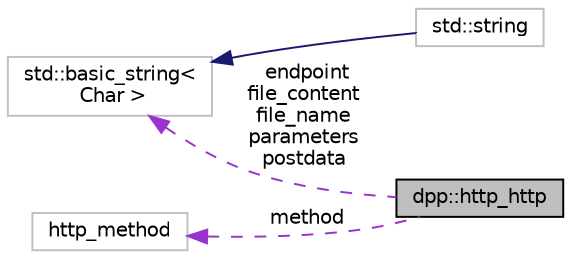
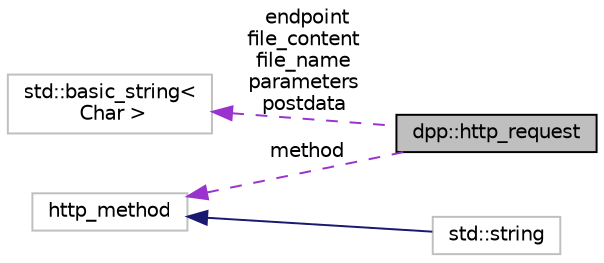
(323, 44) -> (320, 225)
(480, 198) -> (497, 133)
